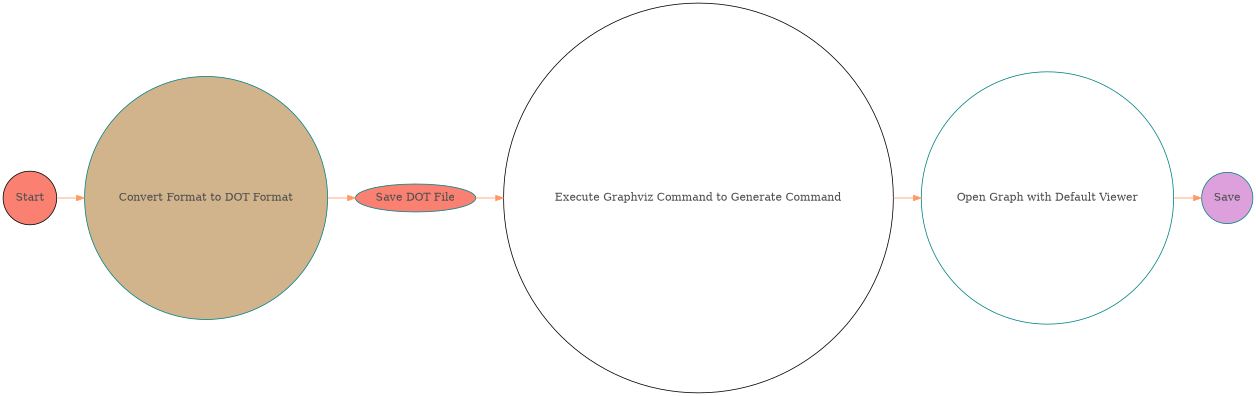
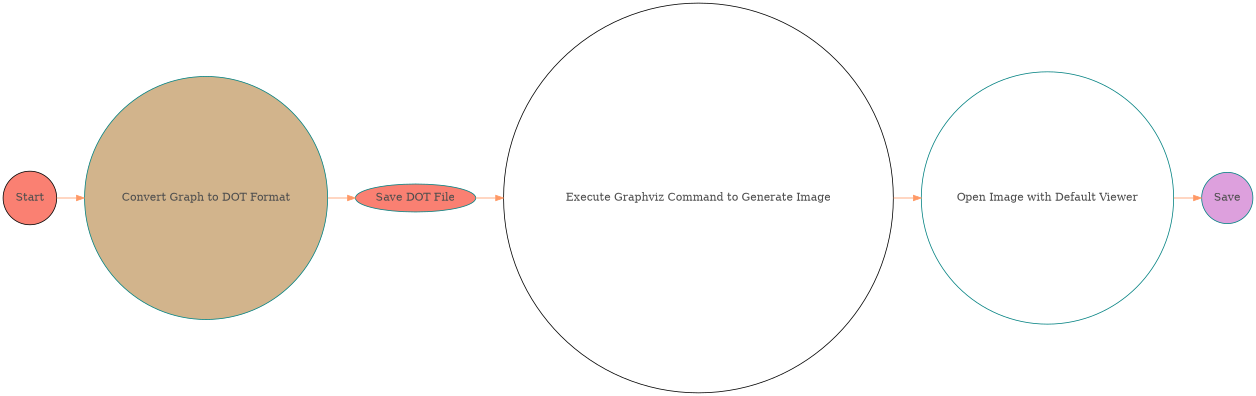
(206, 198) -> (206, 198)
(698, 198) -> (698, 198)
(1048, 198) -> (1048, 198)
